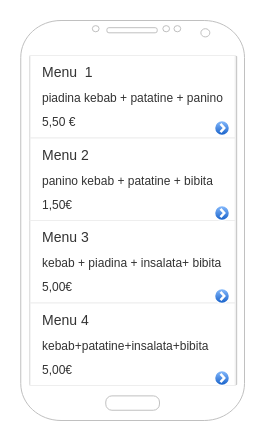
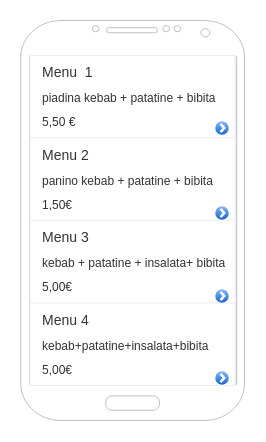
(107, 97) -> (106, 97)
(107, 262) -> (111, 262)
